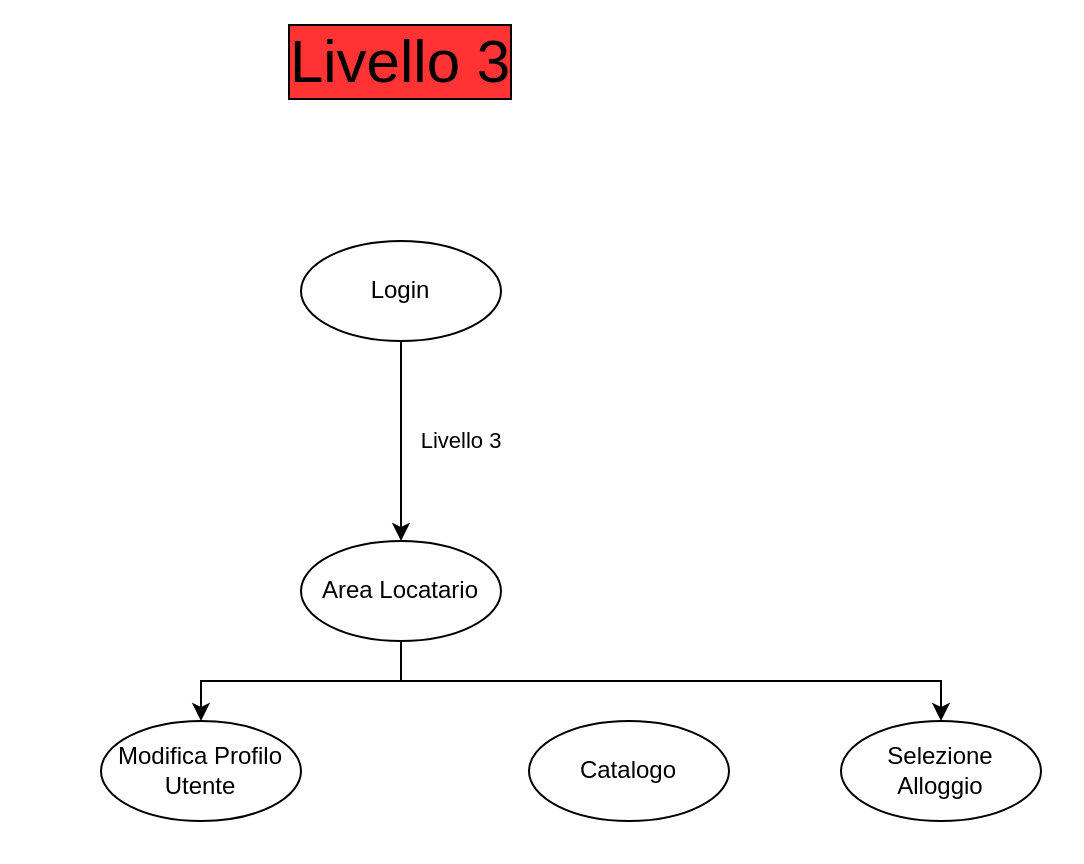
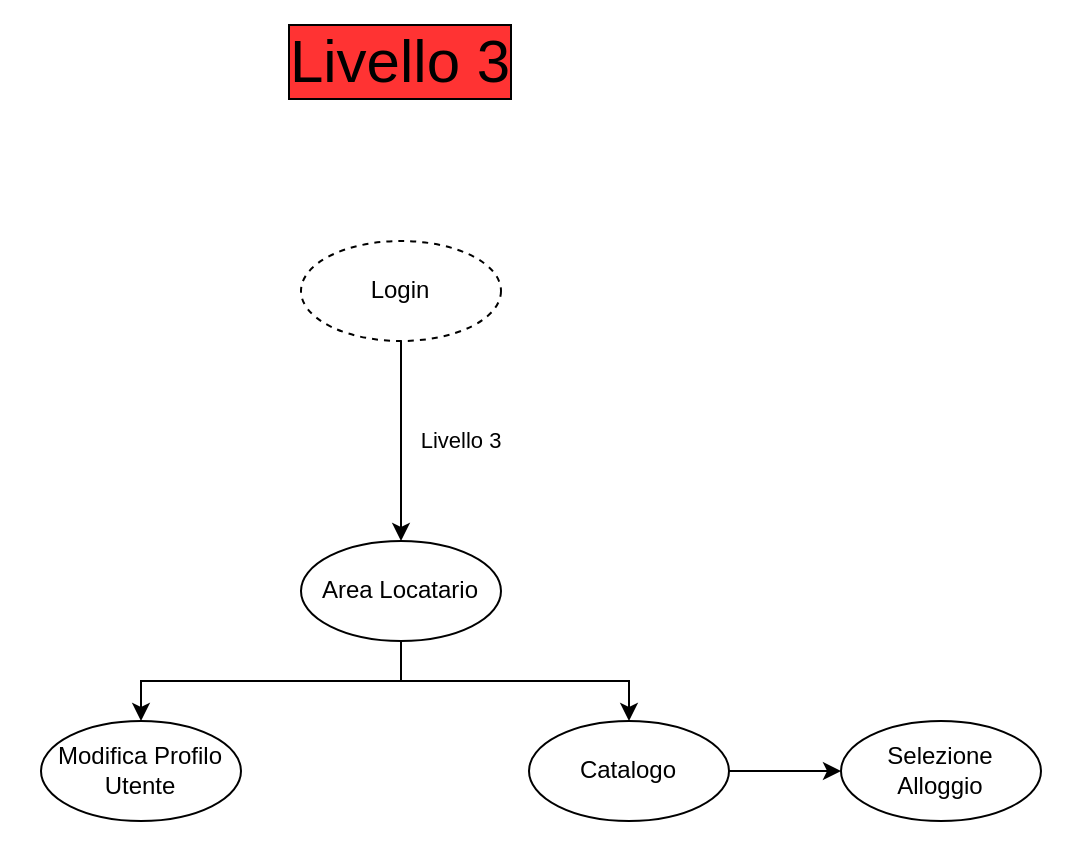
(401, 291) -> (401, 291)
(797, 681) -> (629, 693)
(201, 771) -> (141, 771)
none -> (778, 771)
